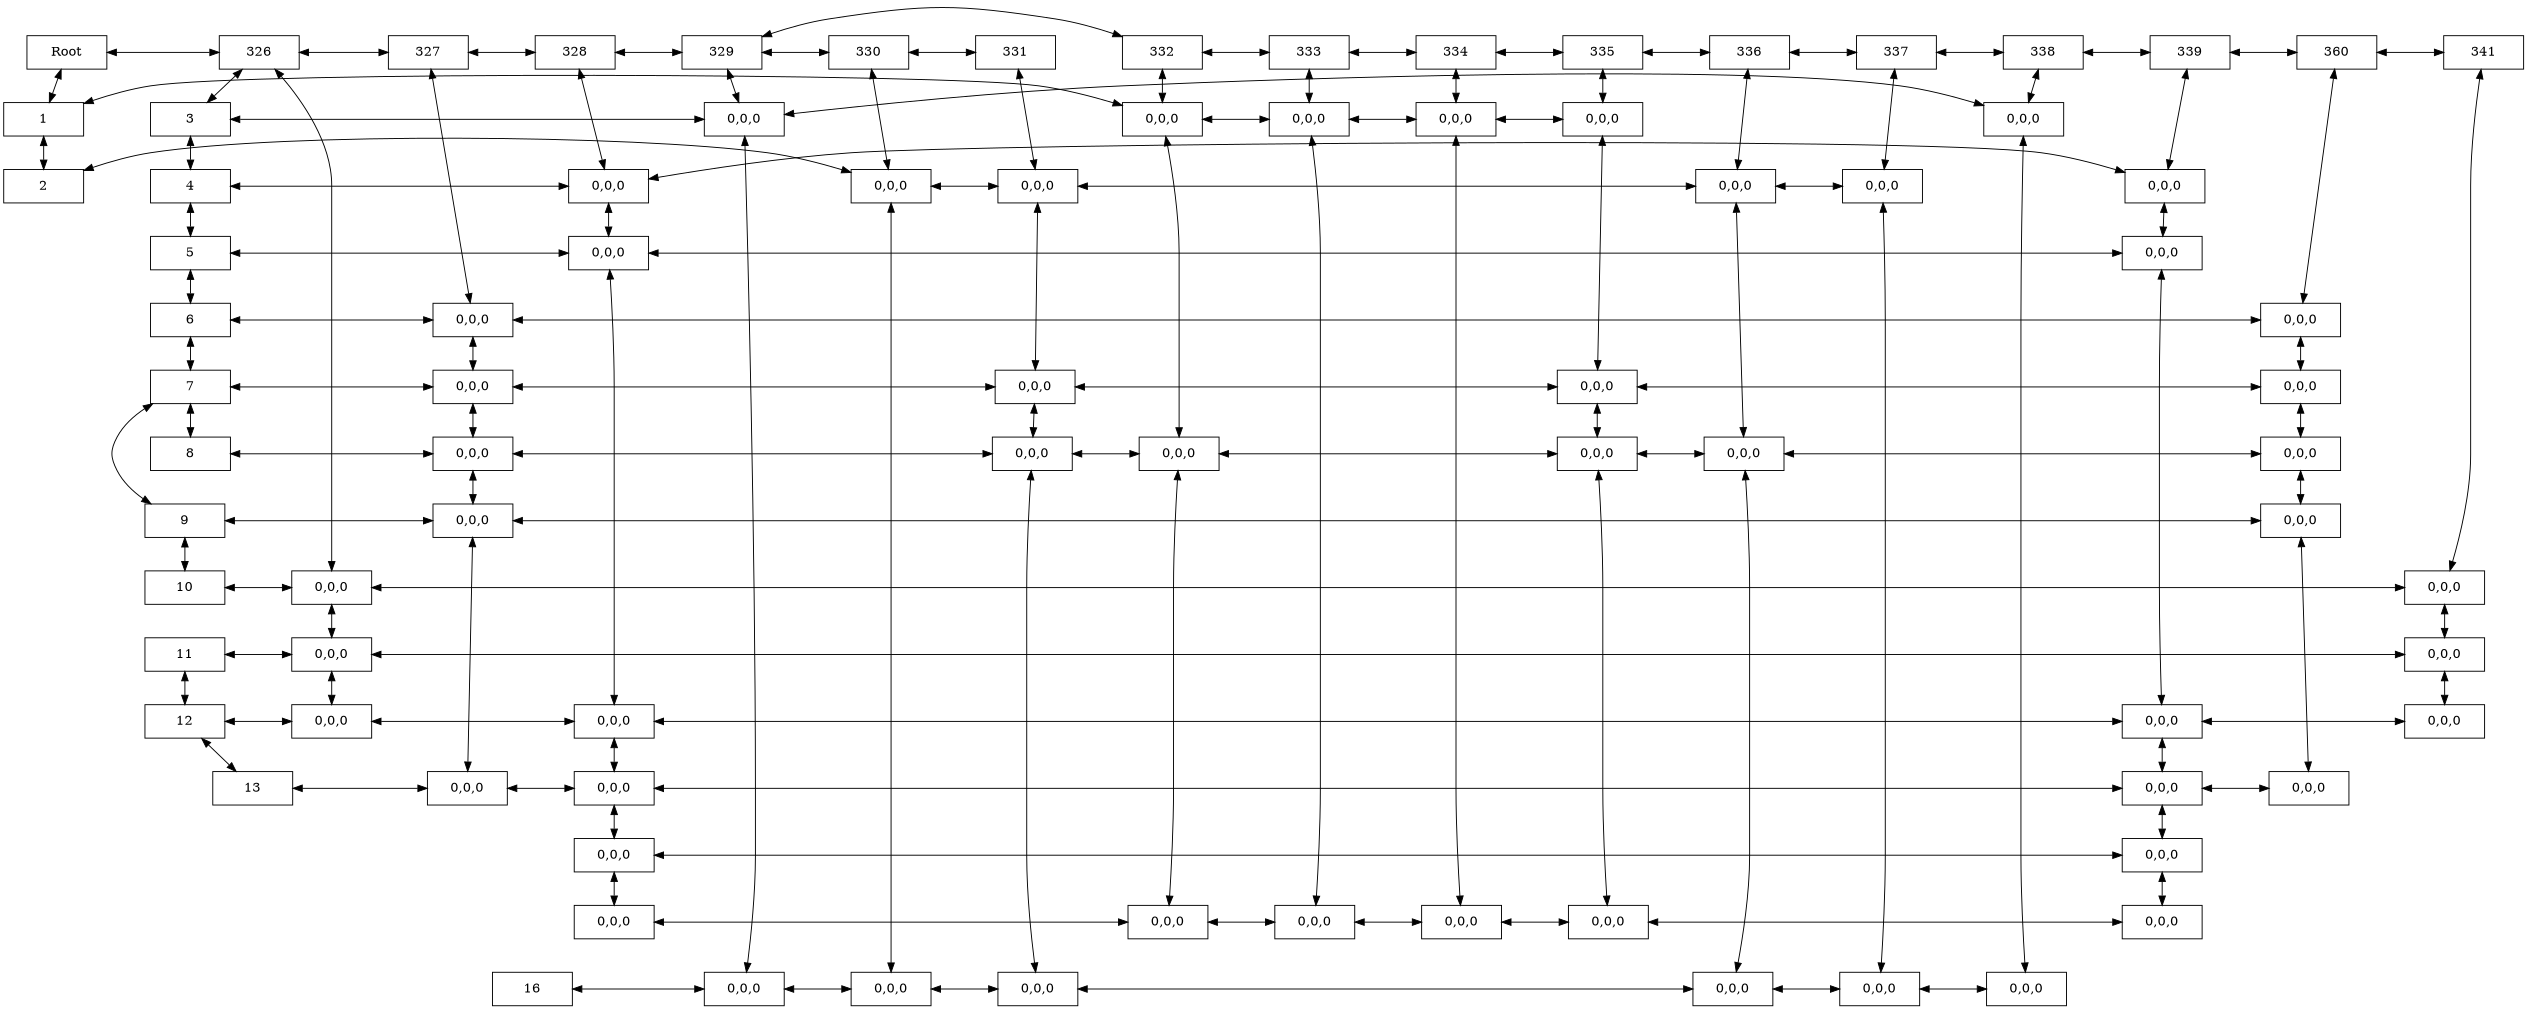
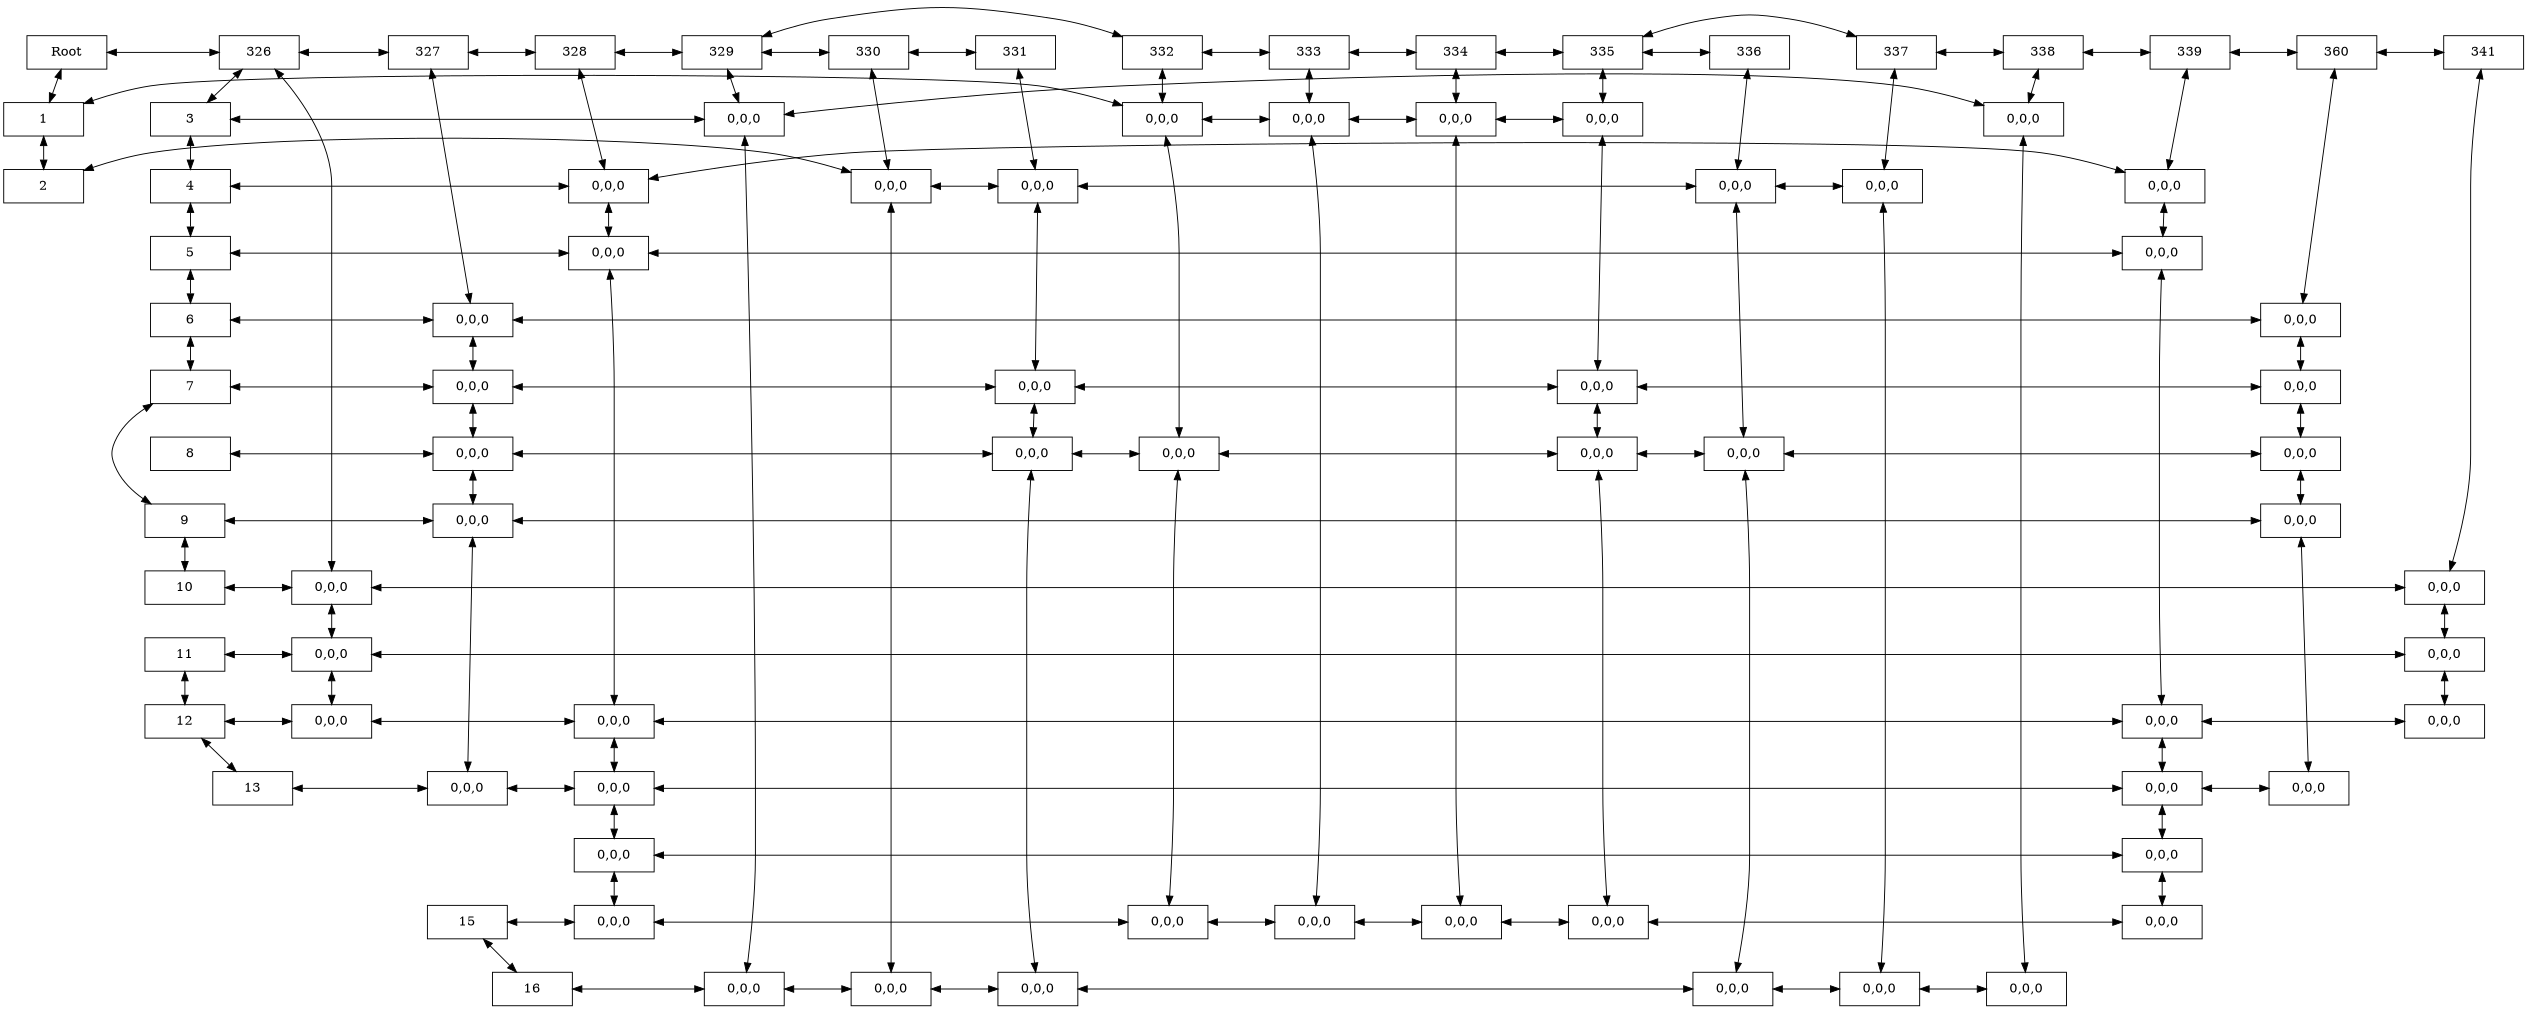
(1823, 52) -> (1750, 15)
(190, 420) -> none
none -> (467, 922)
